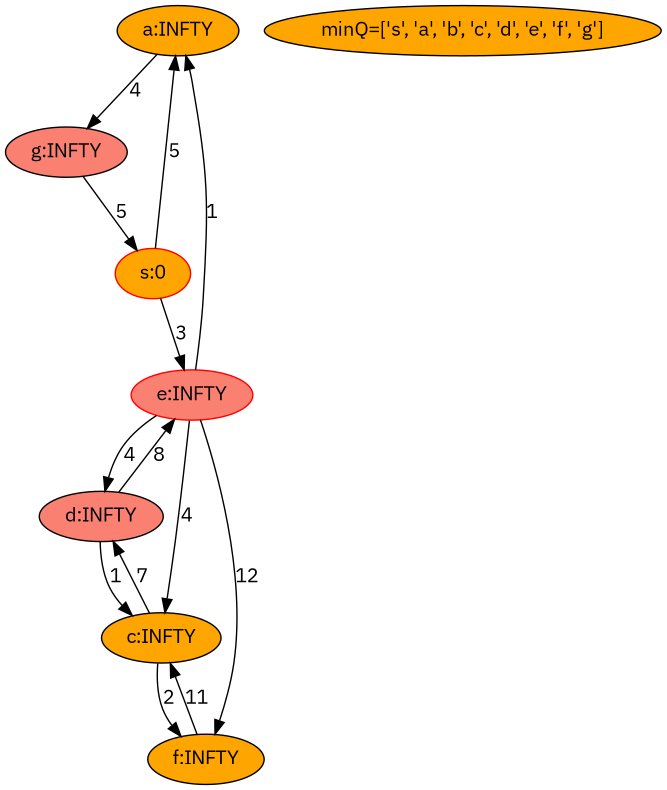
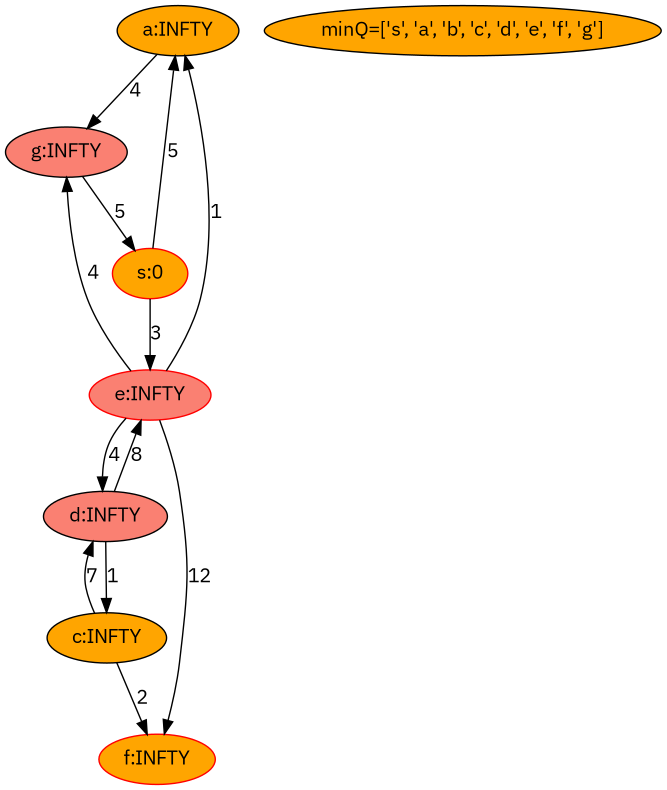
(179, 510) -> (83, 287)
(186, 706) -> none
(206, 759) -> (157, 759)
